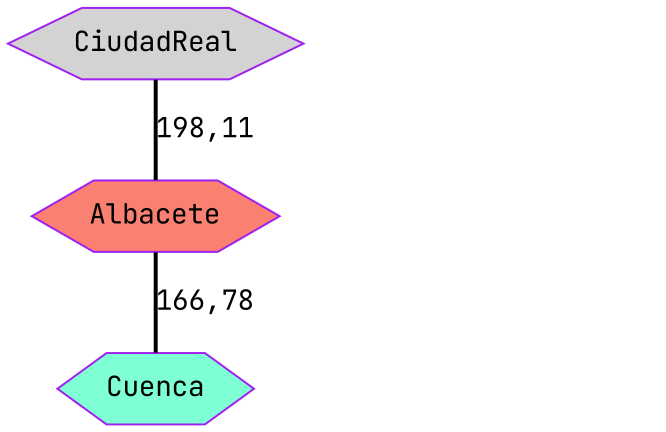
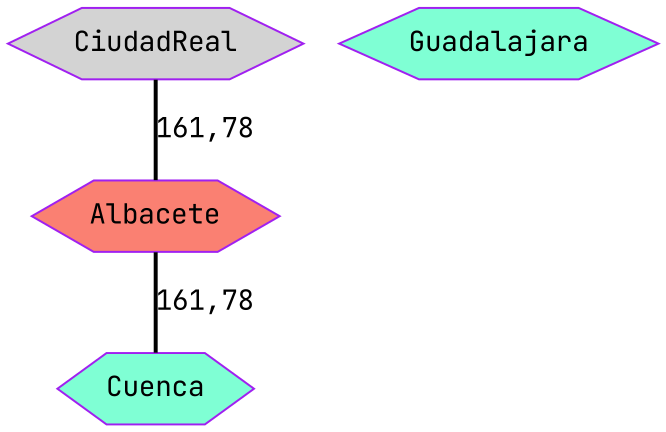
none -> (499, 44)
(205, 130) -> (205, 130)
(205, 302) -> (205, 302)
